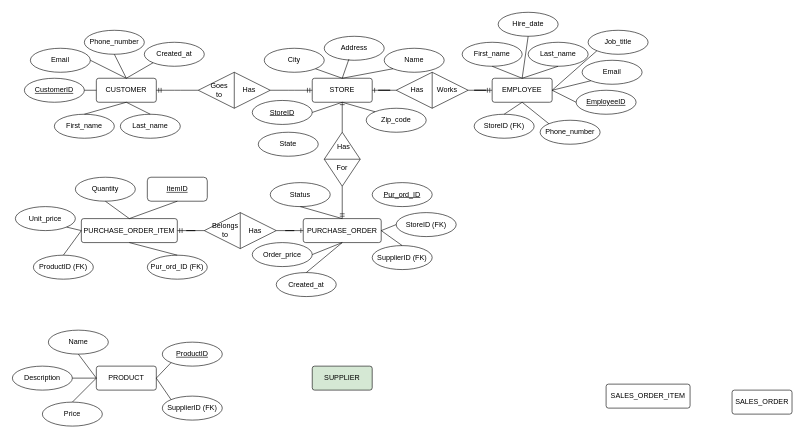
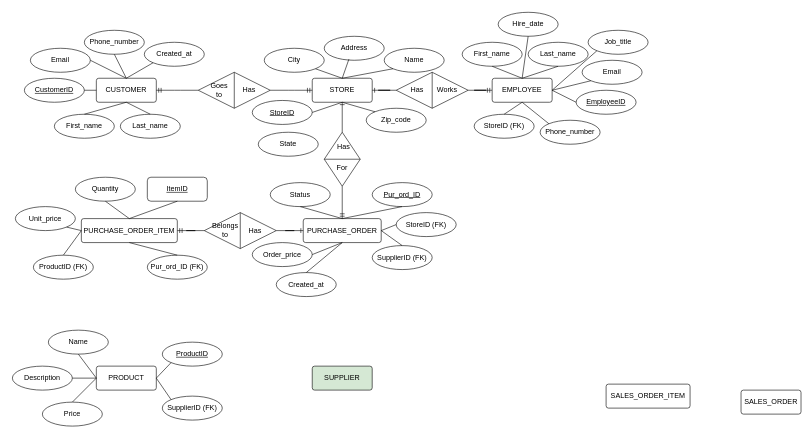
none -> (372, 213)
(762, 402) -> (771, 402)
